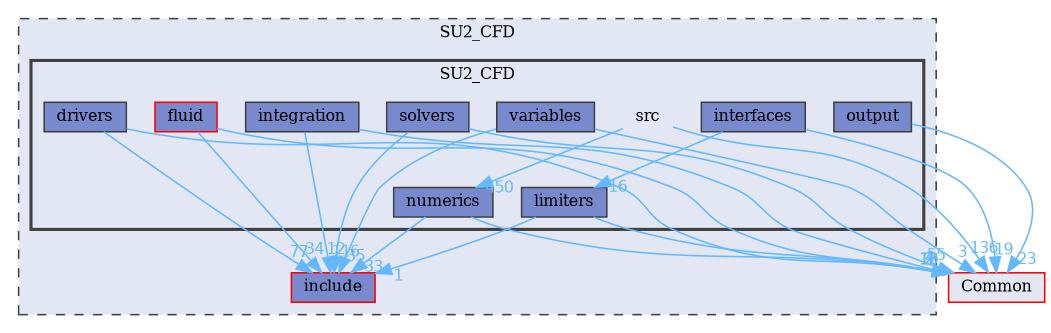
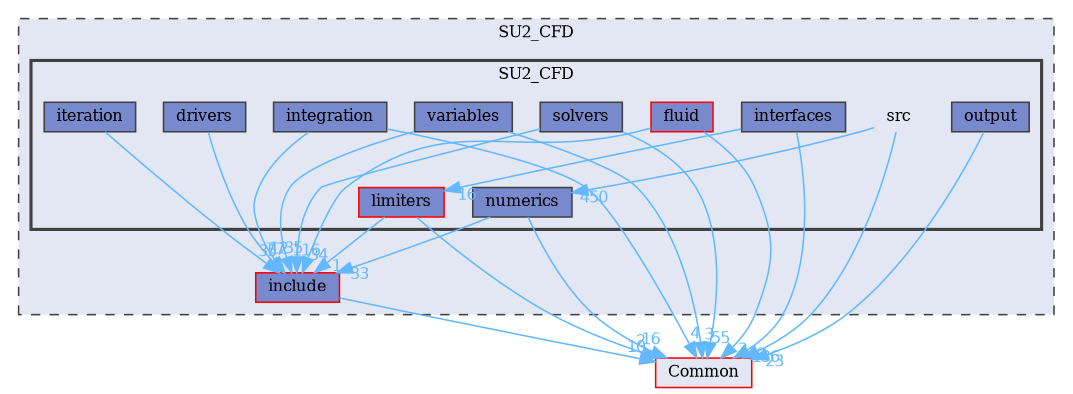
none -> (90, 117)
(561, 166) -> (490, 329)
(564, 202) -> (401, 202)
